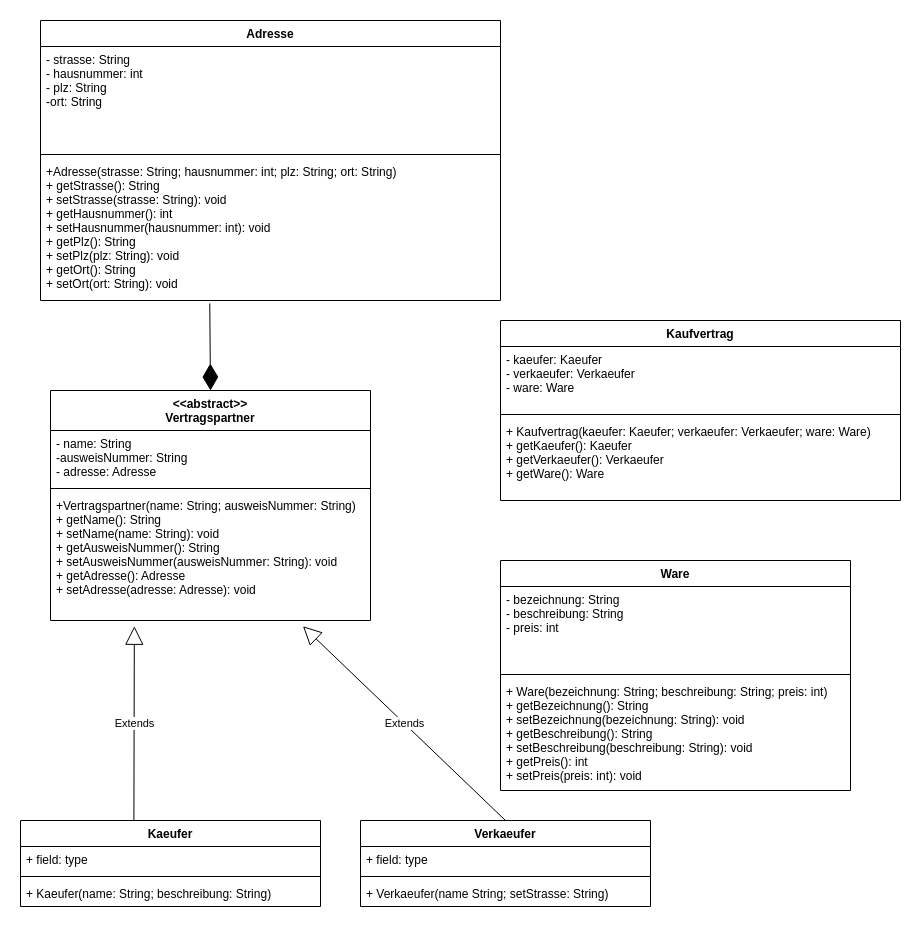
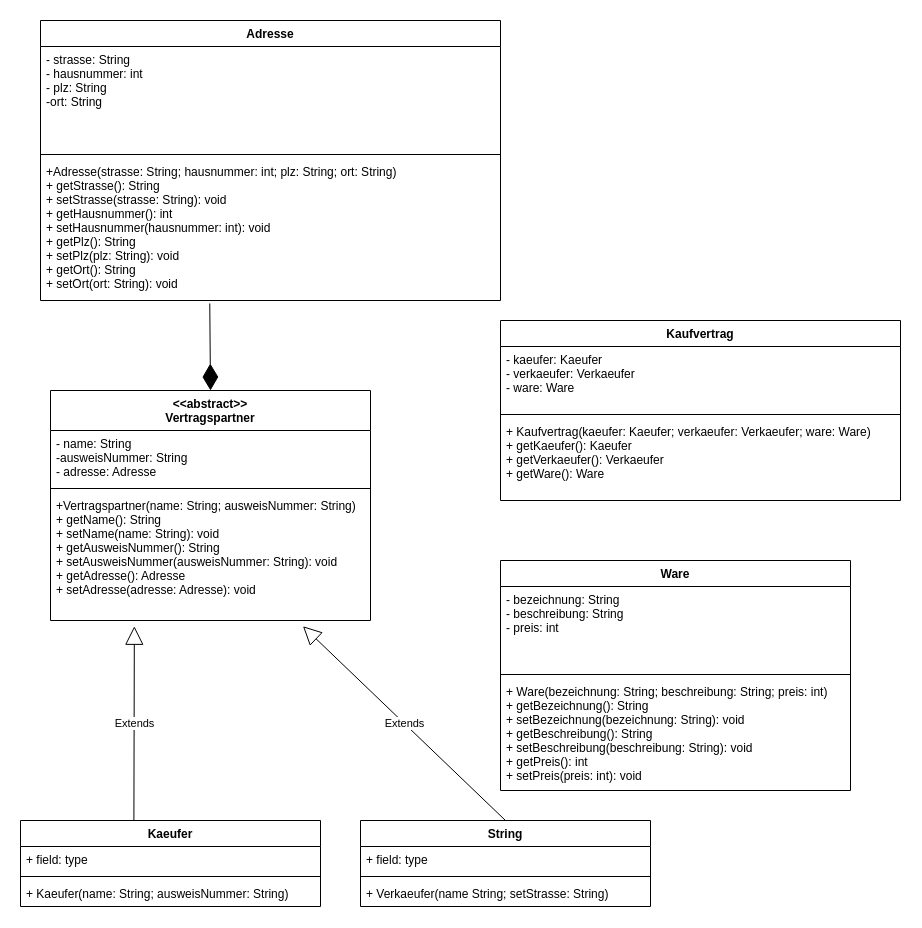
(505, 834) -> (505, 834)
(162, 894) -> (165, 894)
